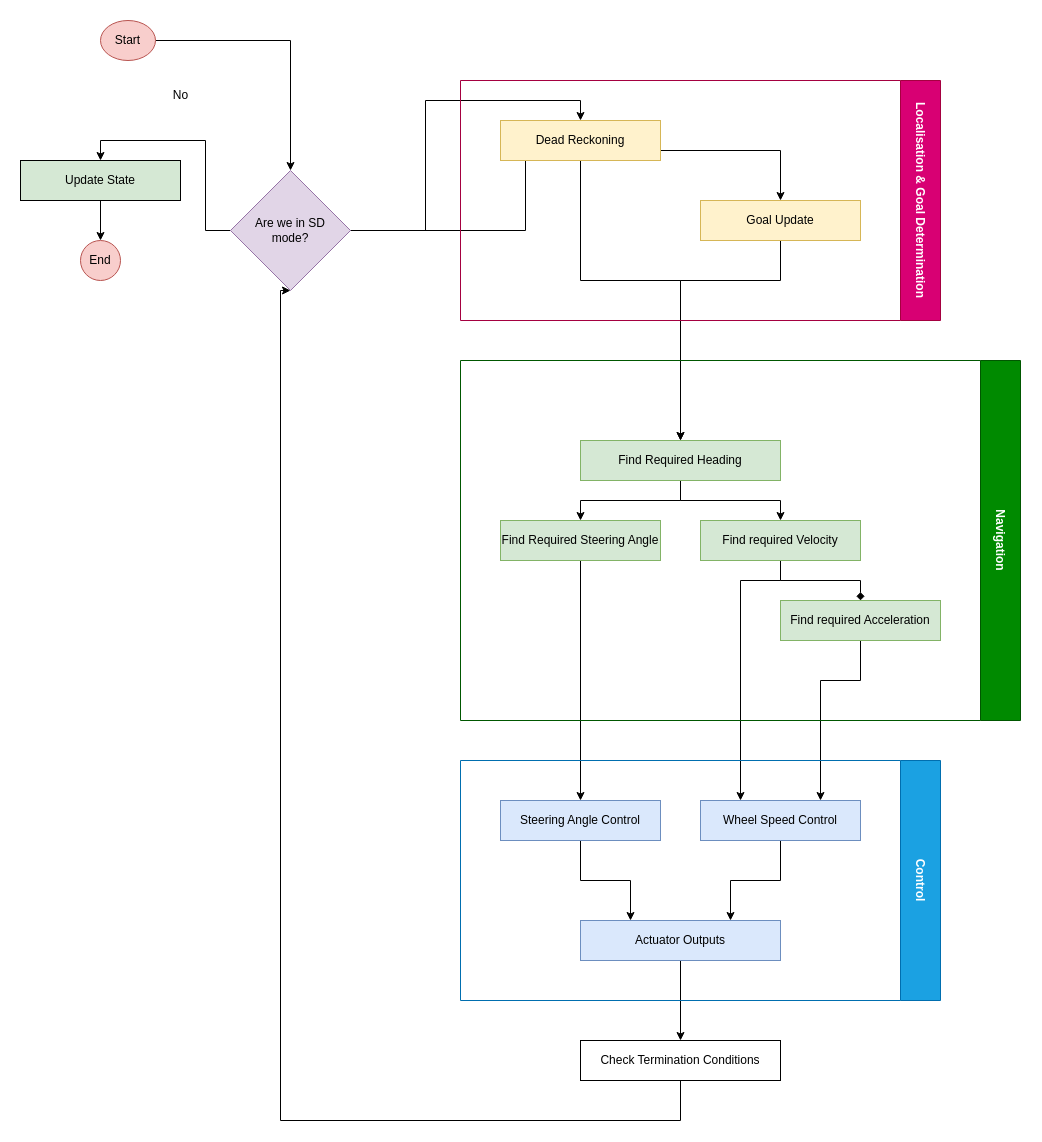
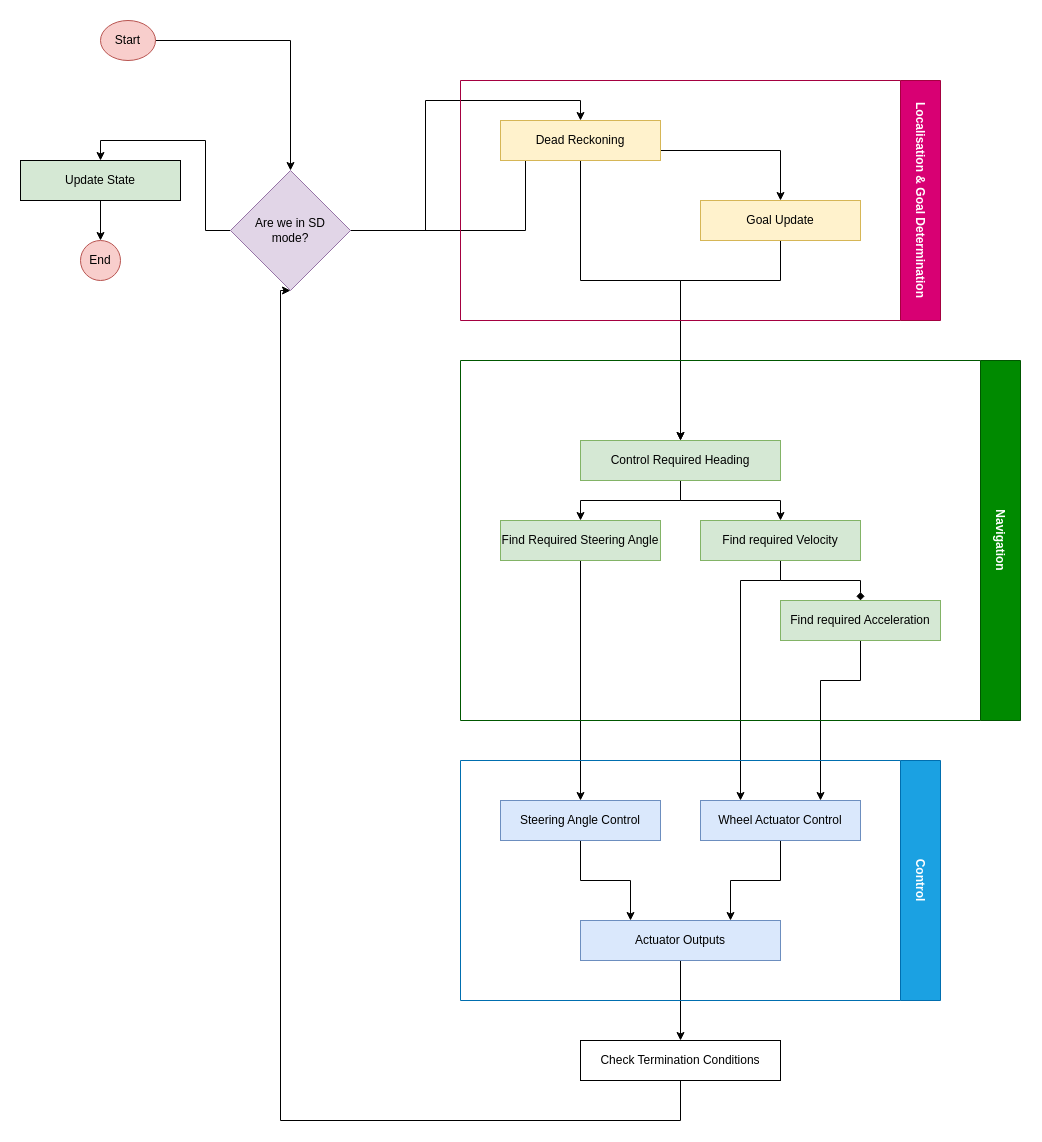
(181, 96) -> none
(681, 461) -> (681, 461)
(781, 821) -> (781, 821)
